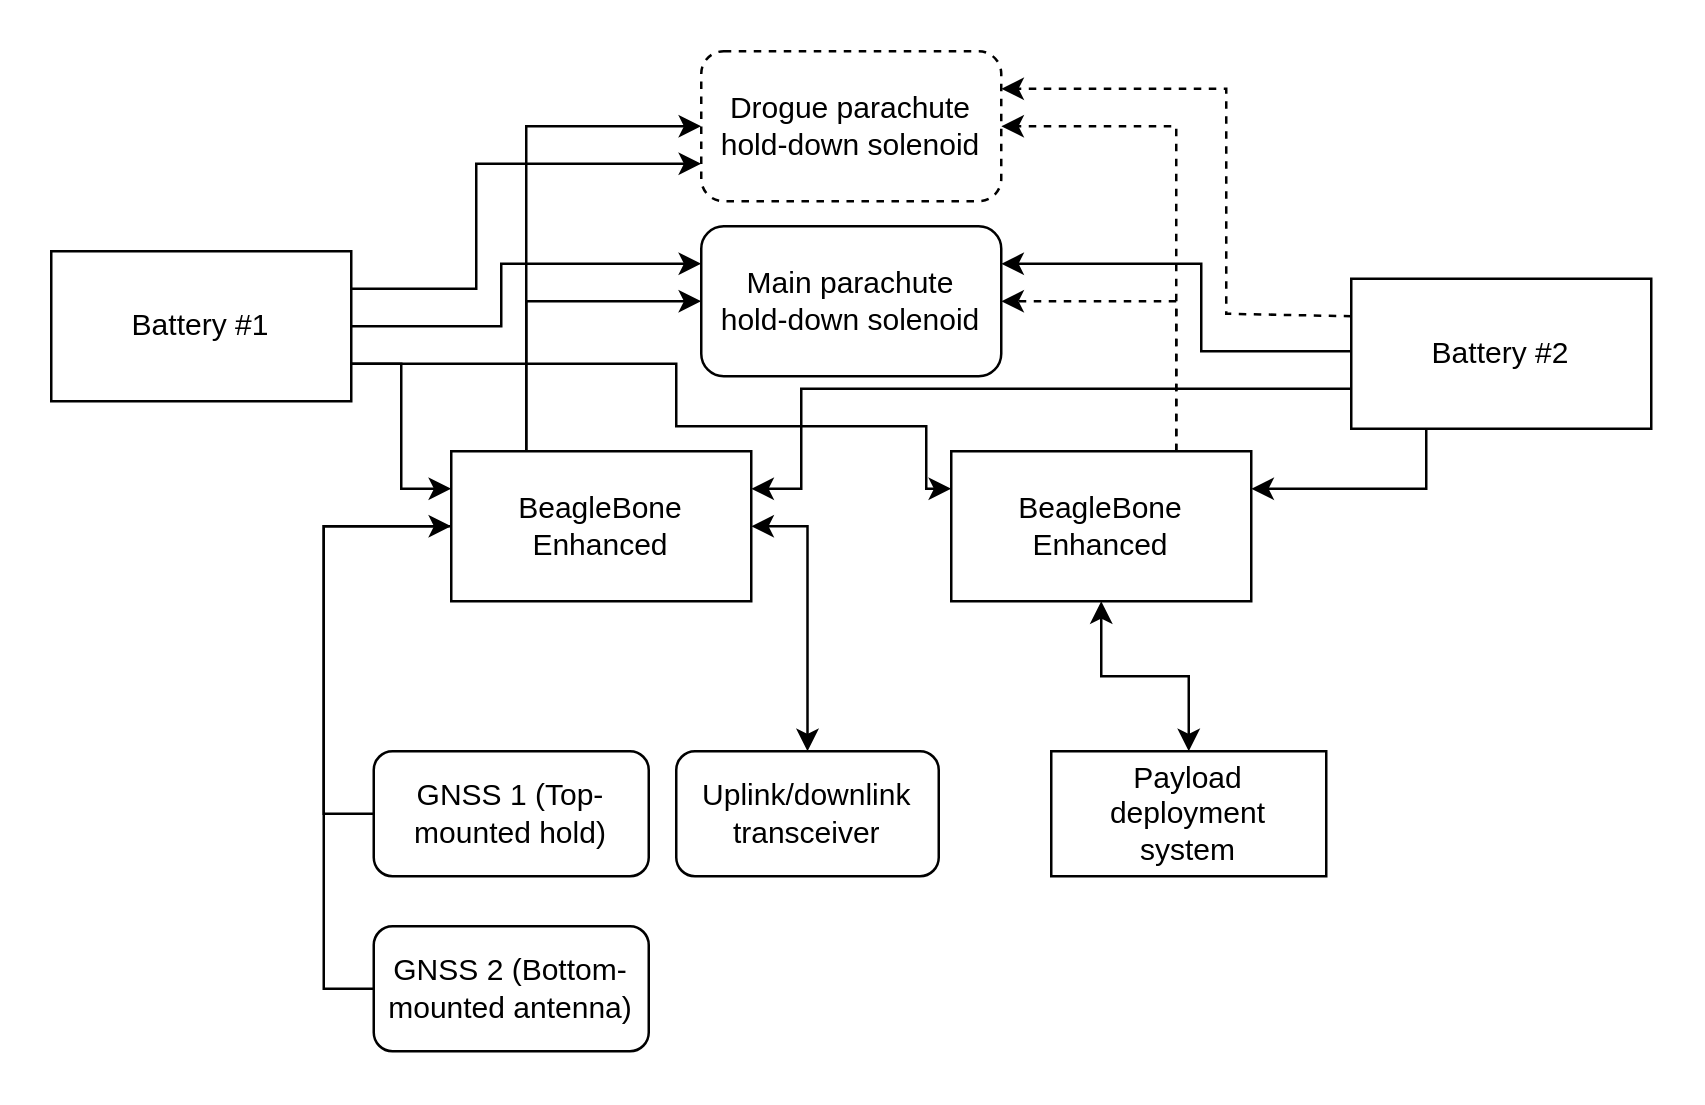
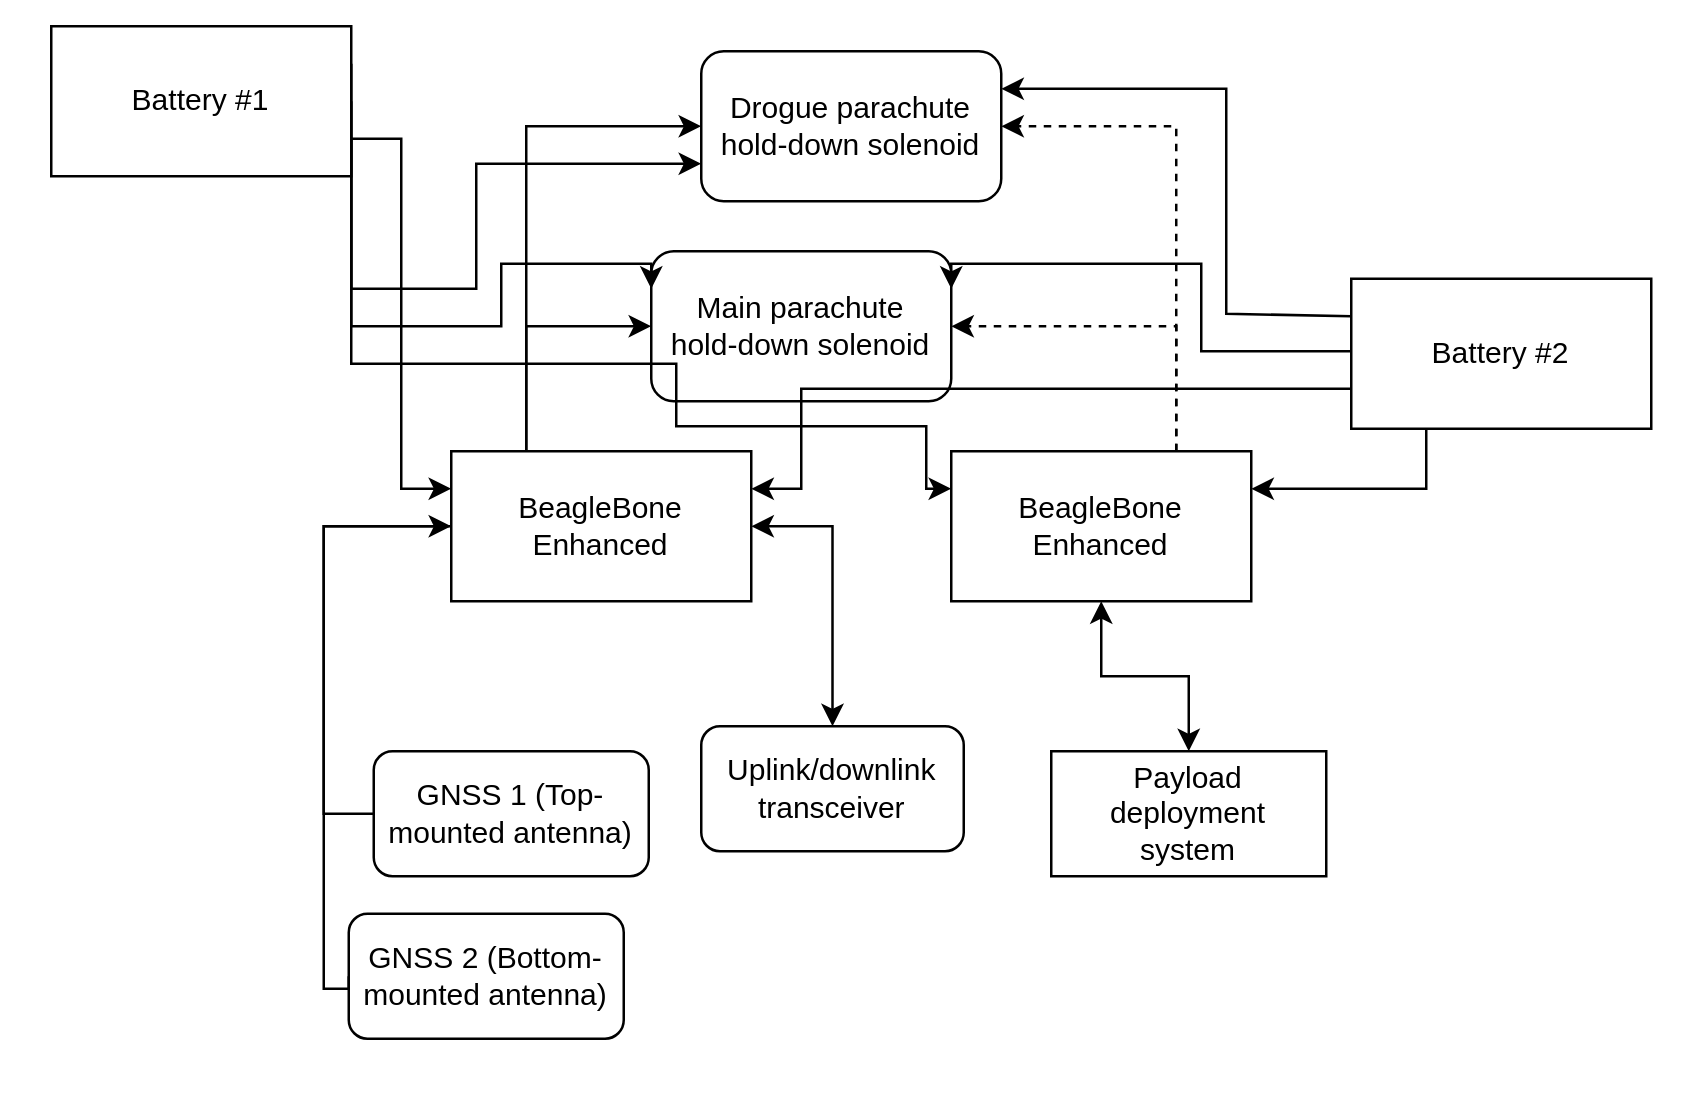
(851, 126) -> (851, 126)
(1226, 158) -> (1226, 158)
(851, 301) -> (801, 326)
(201, 326) -> (201, 101)
(511, 814) -> (511, 814)
(808, 814) -> (833, 789)
(511, 989) -> (486, 976)
